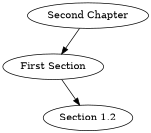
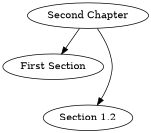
(69, 89) -> (112, 63)
